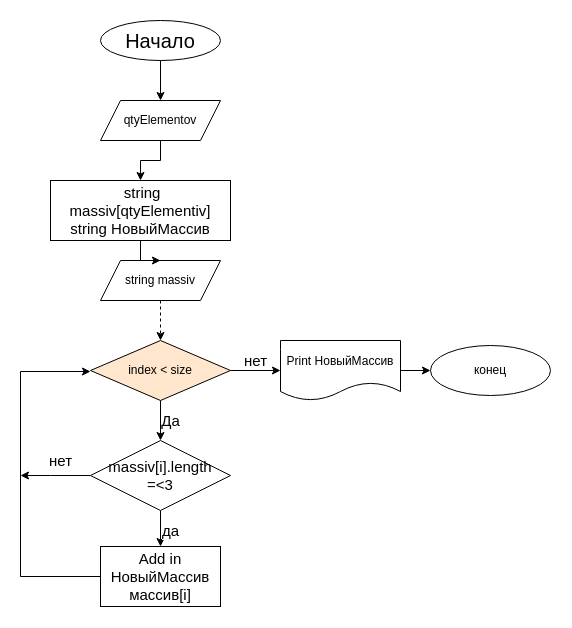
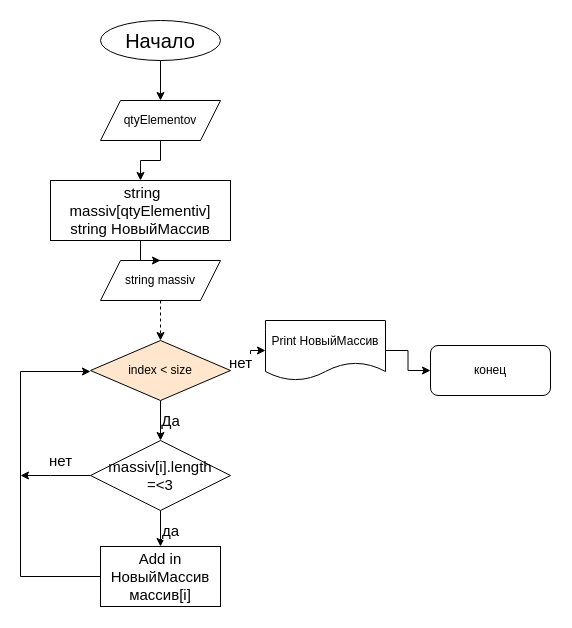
(341, 371) -> (326, 351)
(491, 371) -> (491, 371)
